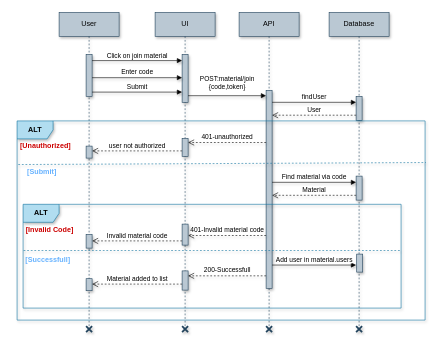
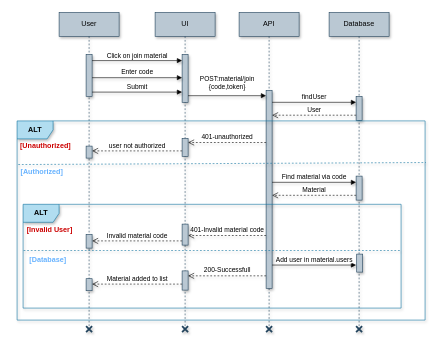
(42, 172) -> (42, 172)
(50, 230) -> (50, 230)
(48, 260) -> (48, 260)
